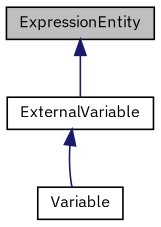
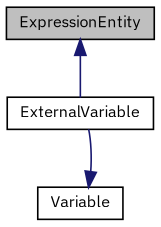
(70, 167) -> (91, 150)
